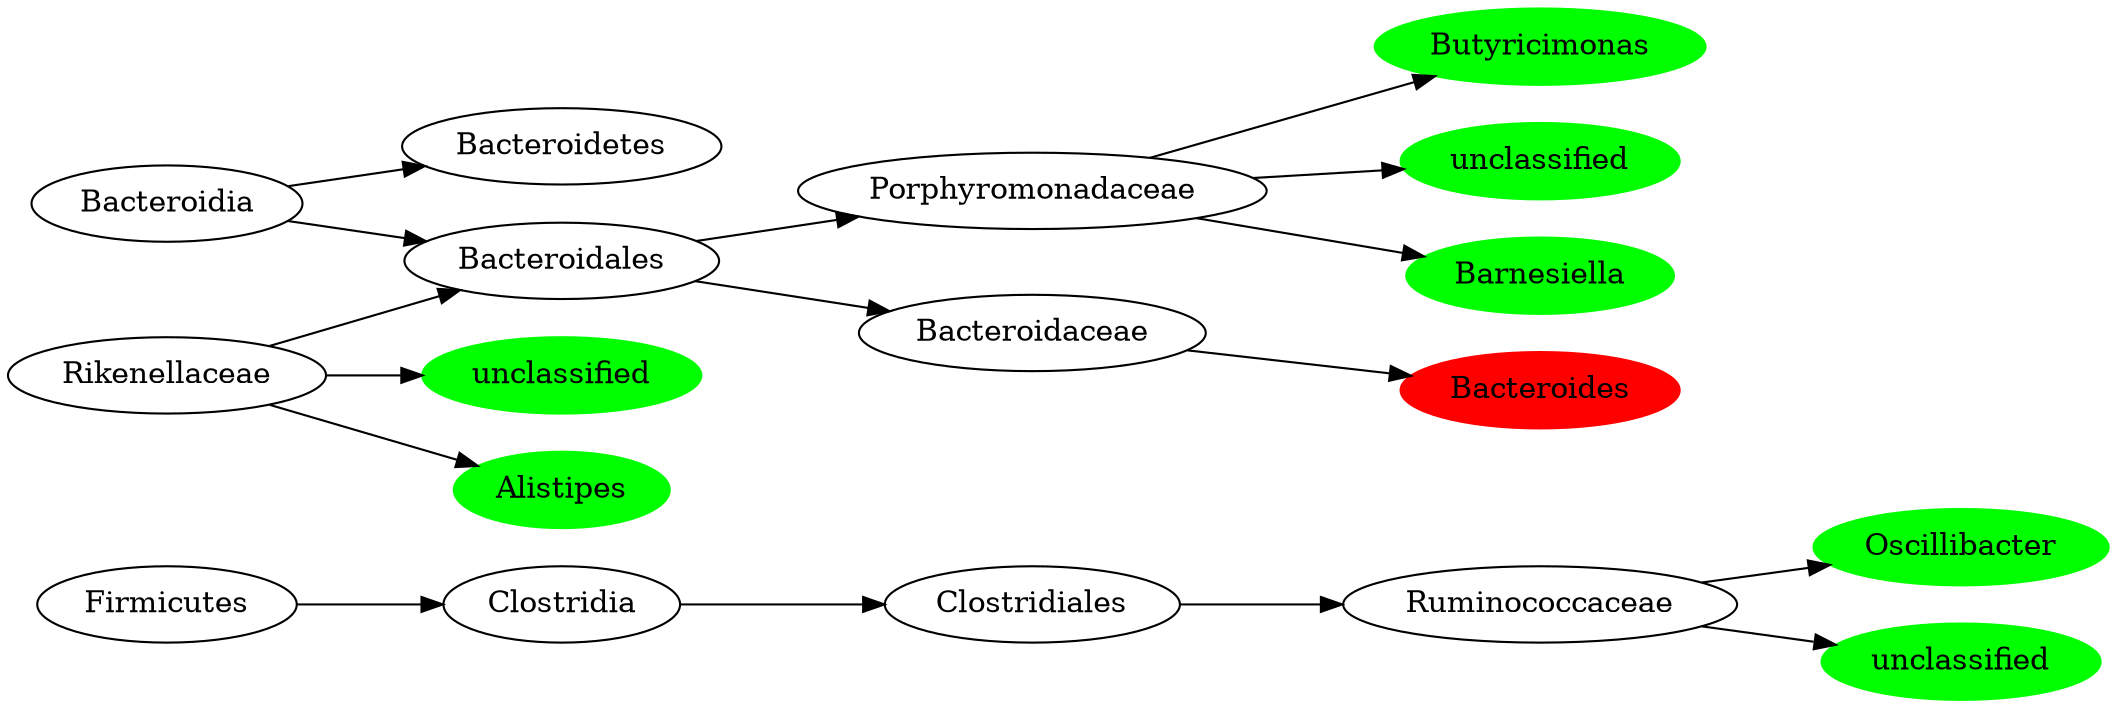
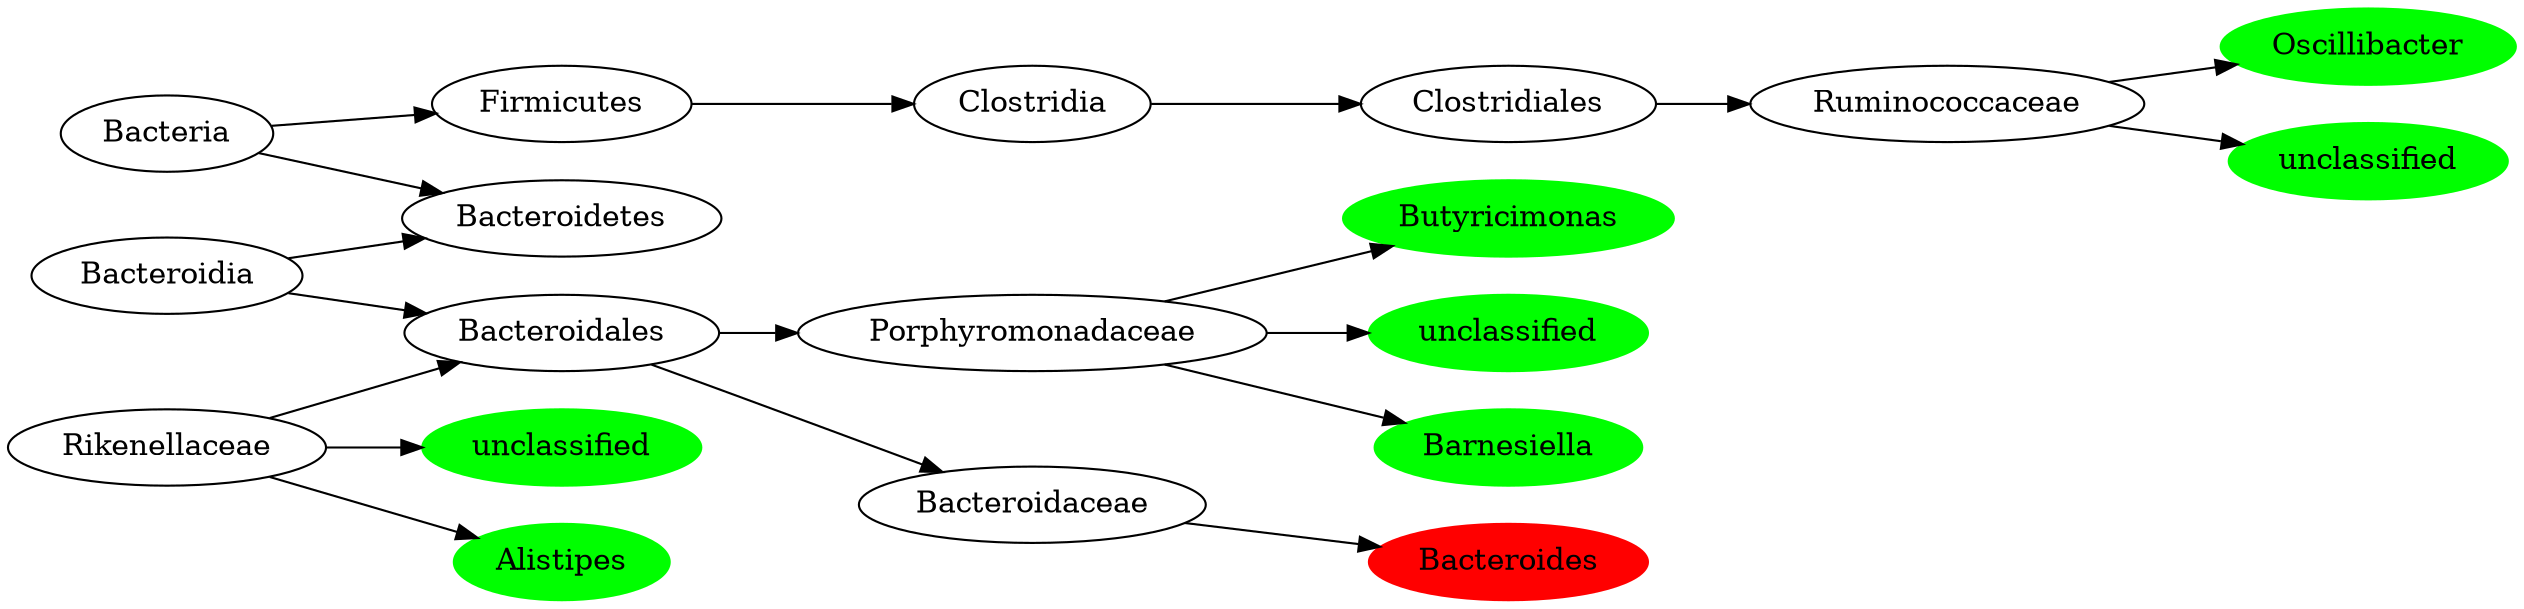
none -> (167, 134)
